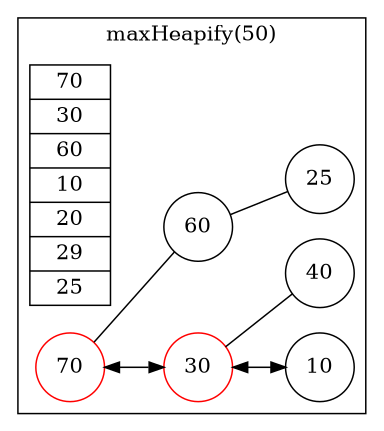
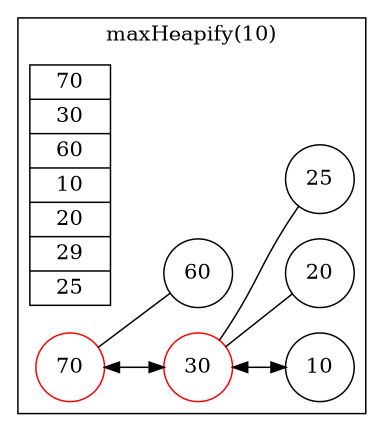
(192, 35) -> (192, 35)
(259, 203) -> (259, 273)
(320, 273) -> (320, 273)
